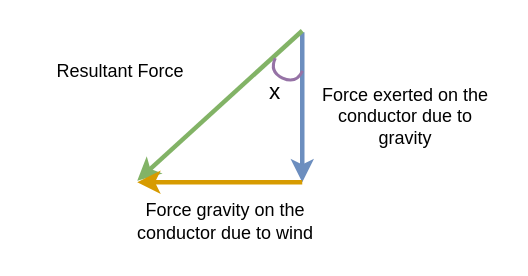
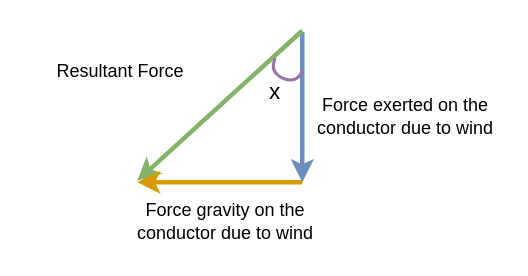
(406, 116) -> (406, 116)
